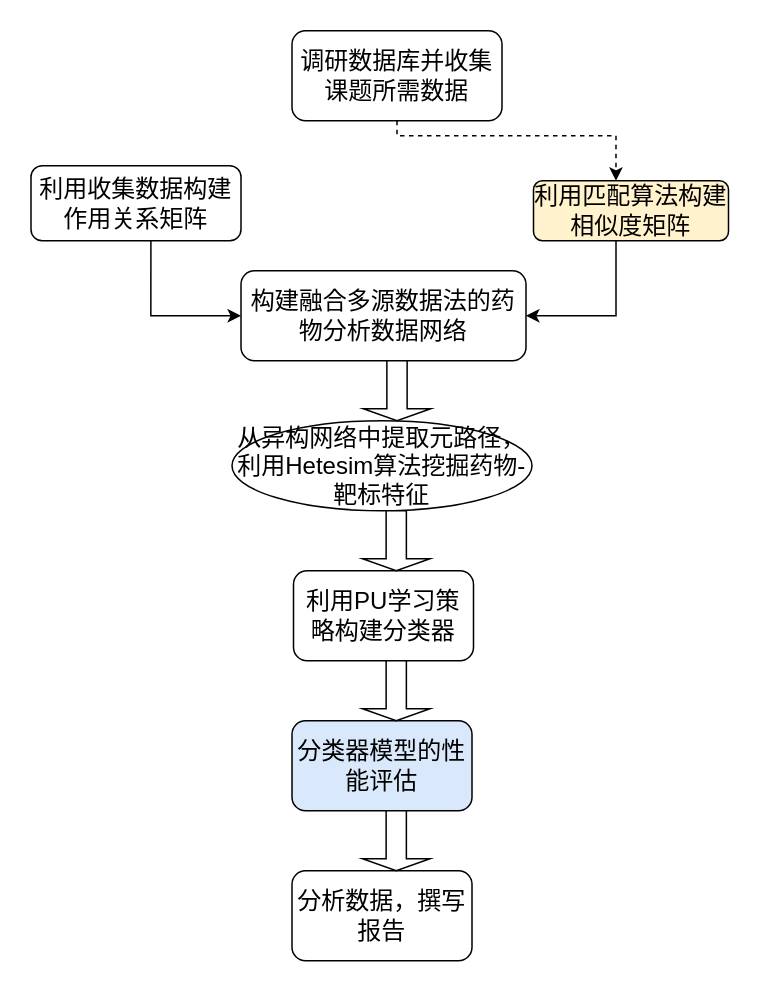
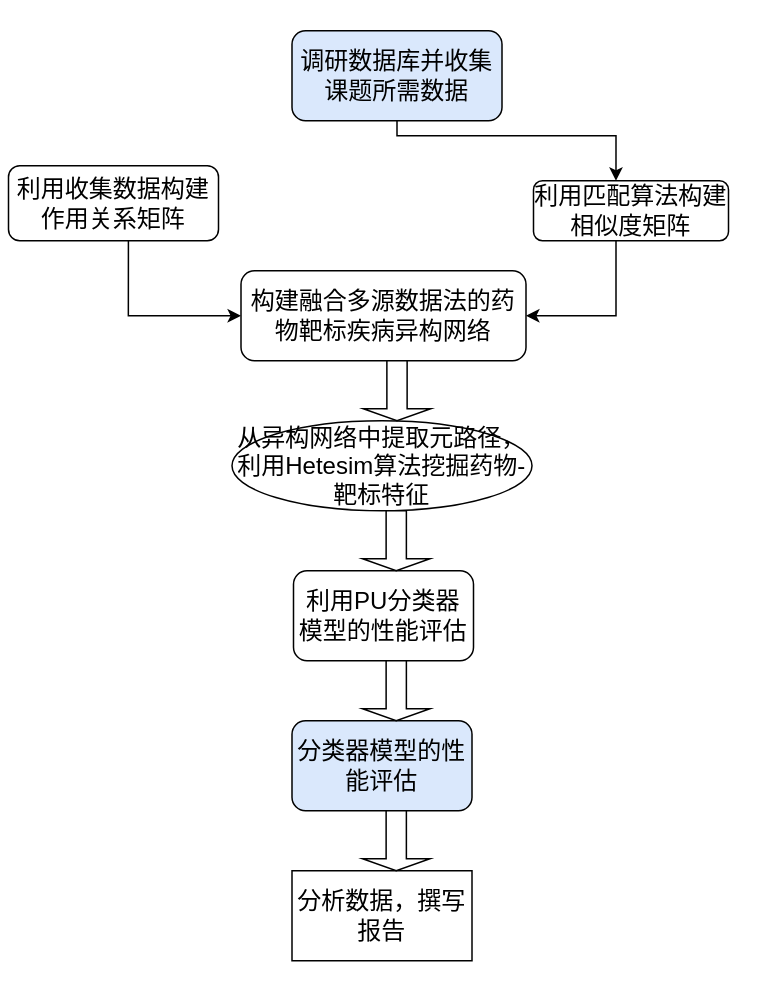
(397, 76) -> (397, 76)
(517, 136) -> (517, 136)
(136, 203) -> (113, 203)
(631, 211) -> (631, 211)
(383, 316) -> (383, 316)
(383, 616) -> (383, 616)
(382, 916) -> (382, 916)
